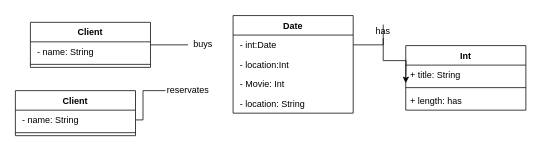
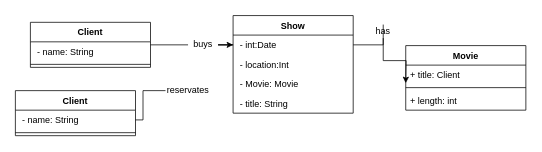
(293, 26) -> (293, 26)
none -> (228, 45)
(465, 56) -> (465, 56)
(440, 75) -> (439, 75)
(263, 84) -> (266, 84)
(438, 101) -> (436, 101)
(275, 104) -> (268, 104)
